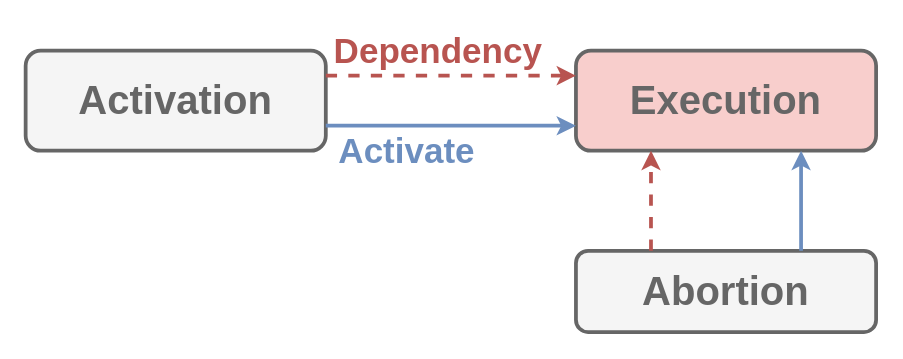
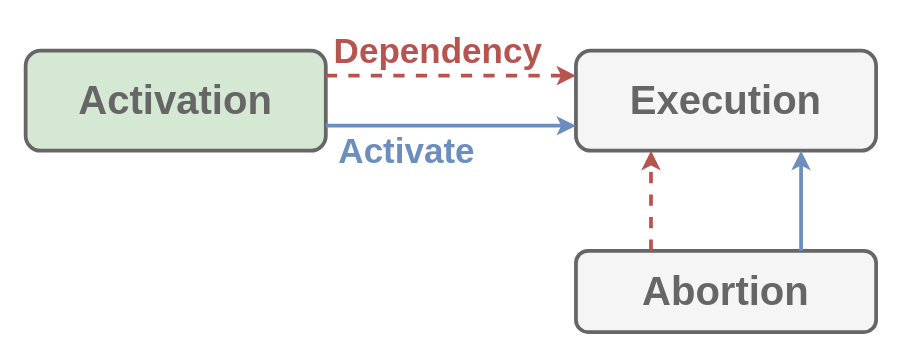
(176, 101) -> (176, 101)
(726, 101) -> (726, 101)
